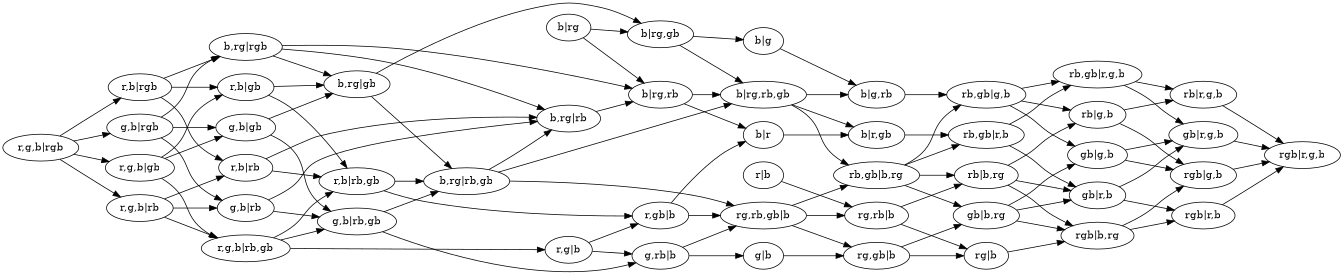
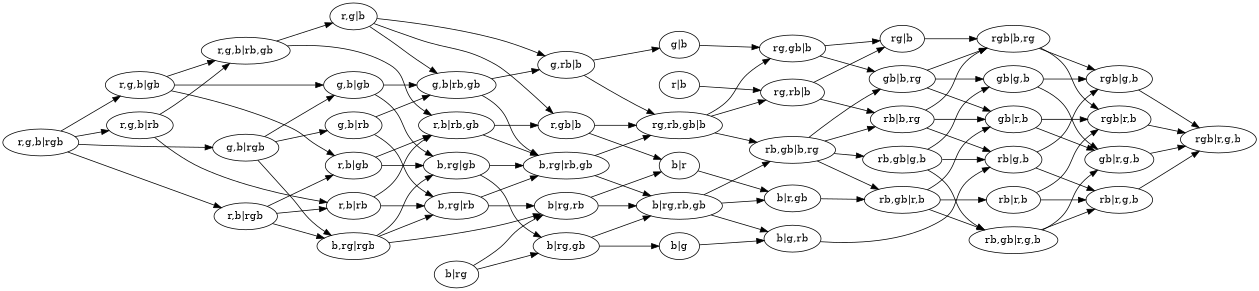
(922, 95) -> (915, 232)
(517, 153) -> (506, 188)
none -> (1013, 200)
(192, 208) -> none
(299, 236) -> (400, 48)
